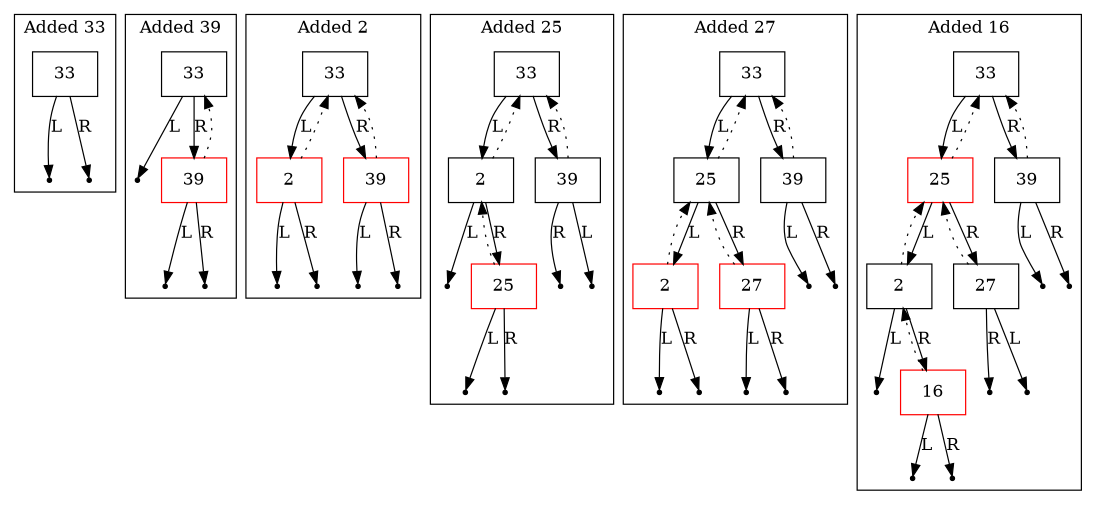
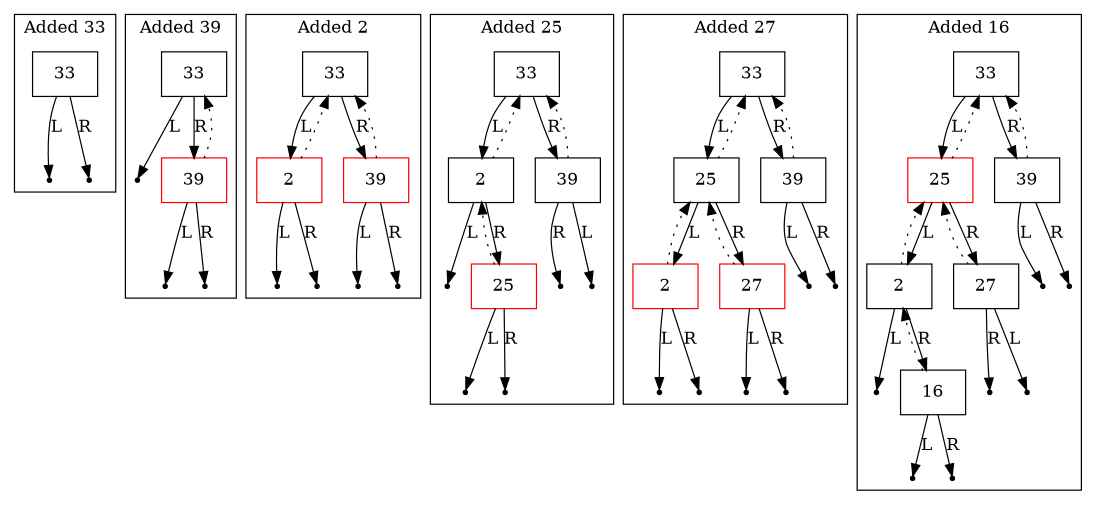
(933, 392) -> (933, 392)
